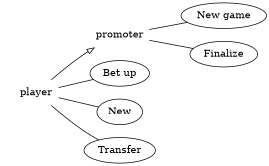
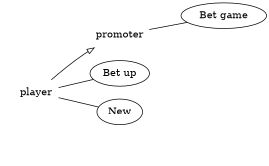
(224, 16) -> (224, 16)
(224, 54) -> none
(120, 150) -> none
